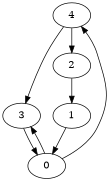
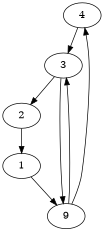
(72, 37) -> (45, 88)
(47, 166) -> (66, 216)
